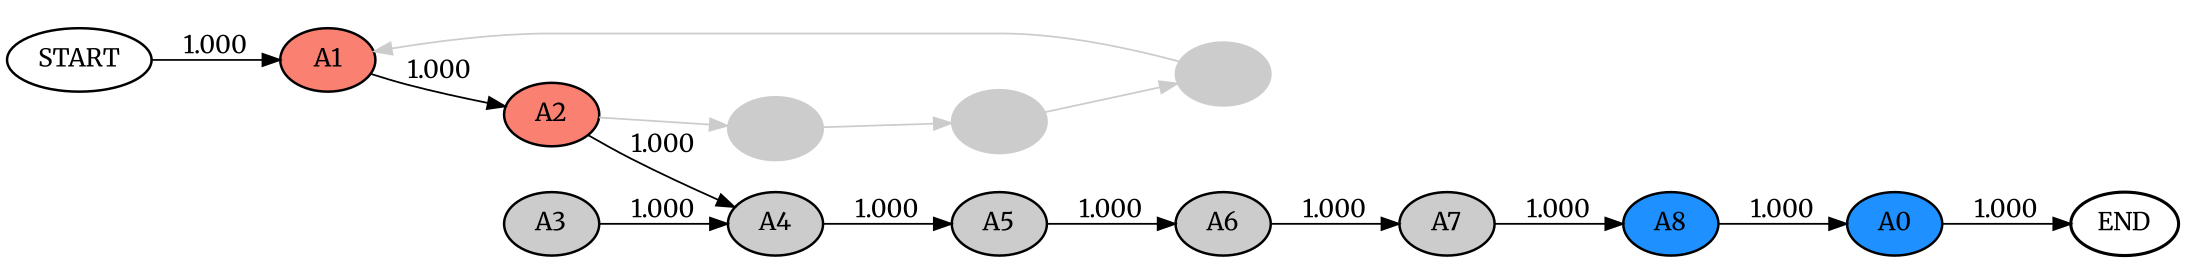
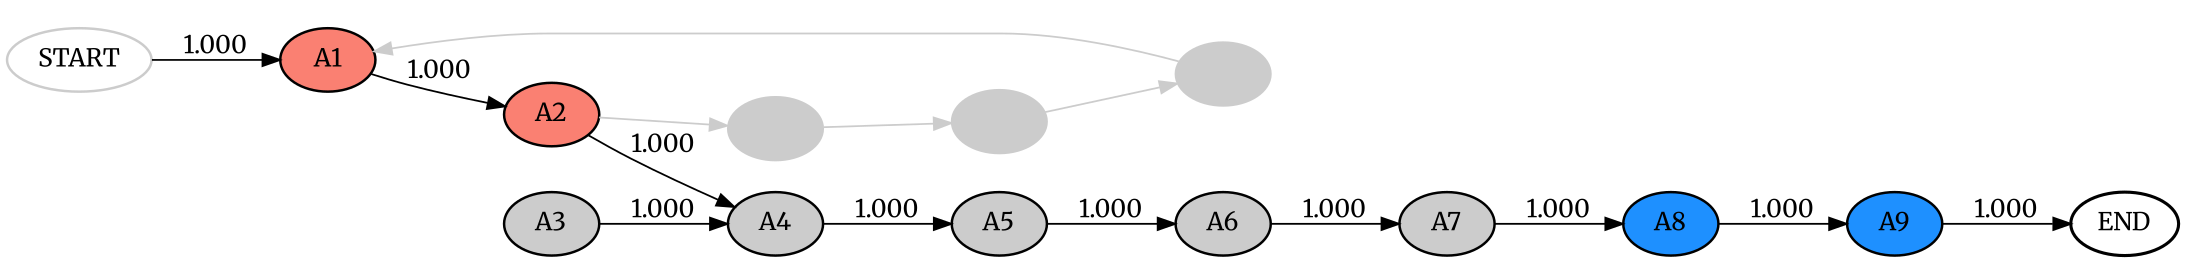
(79, 60) -> (79, 60)
(1895, 224) -> (1895, 224)
